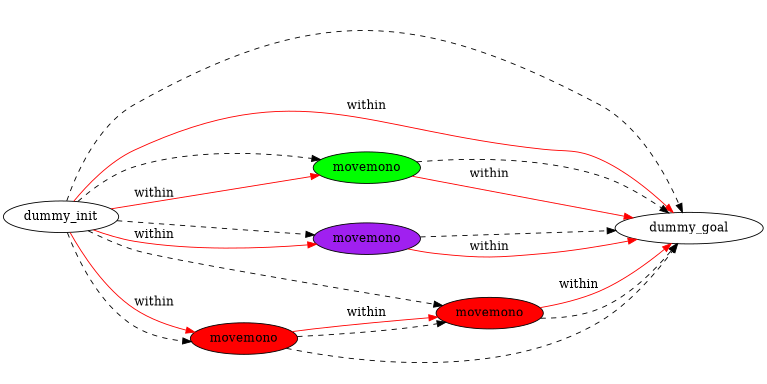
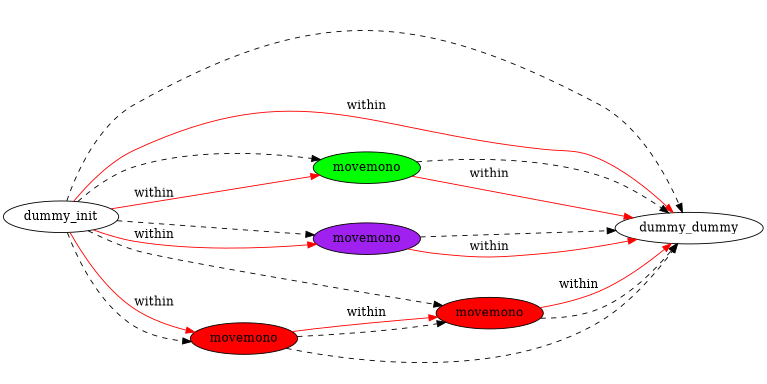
(689, 228) -> (689, 228)
